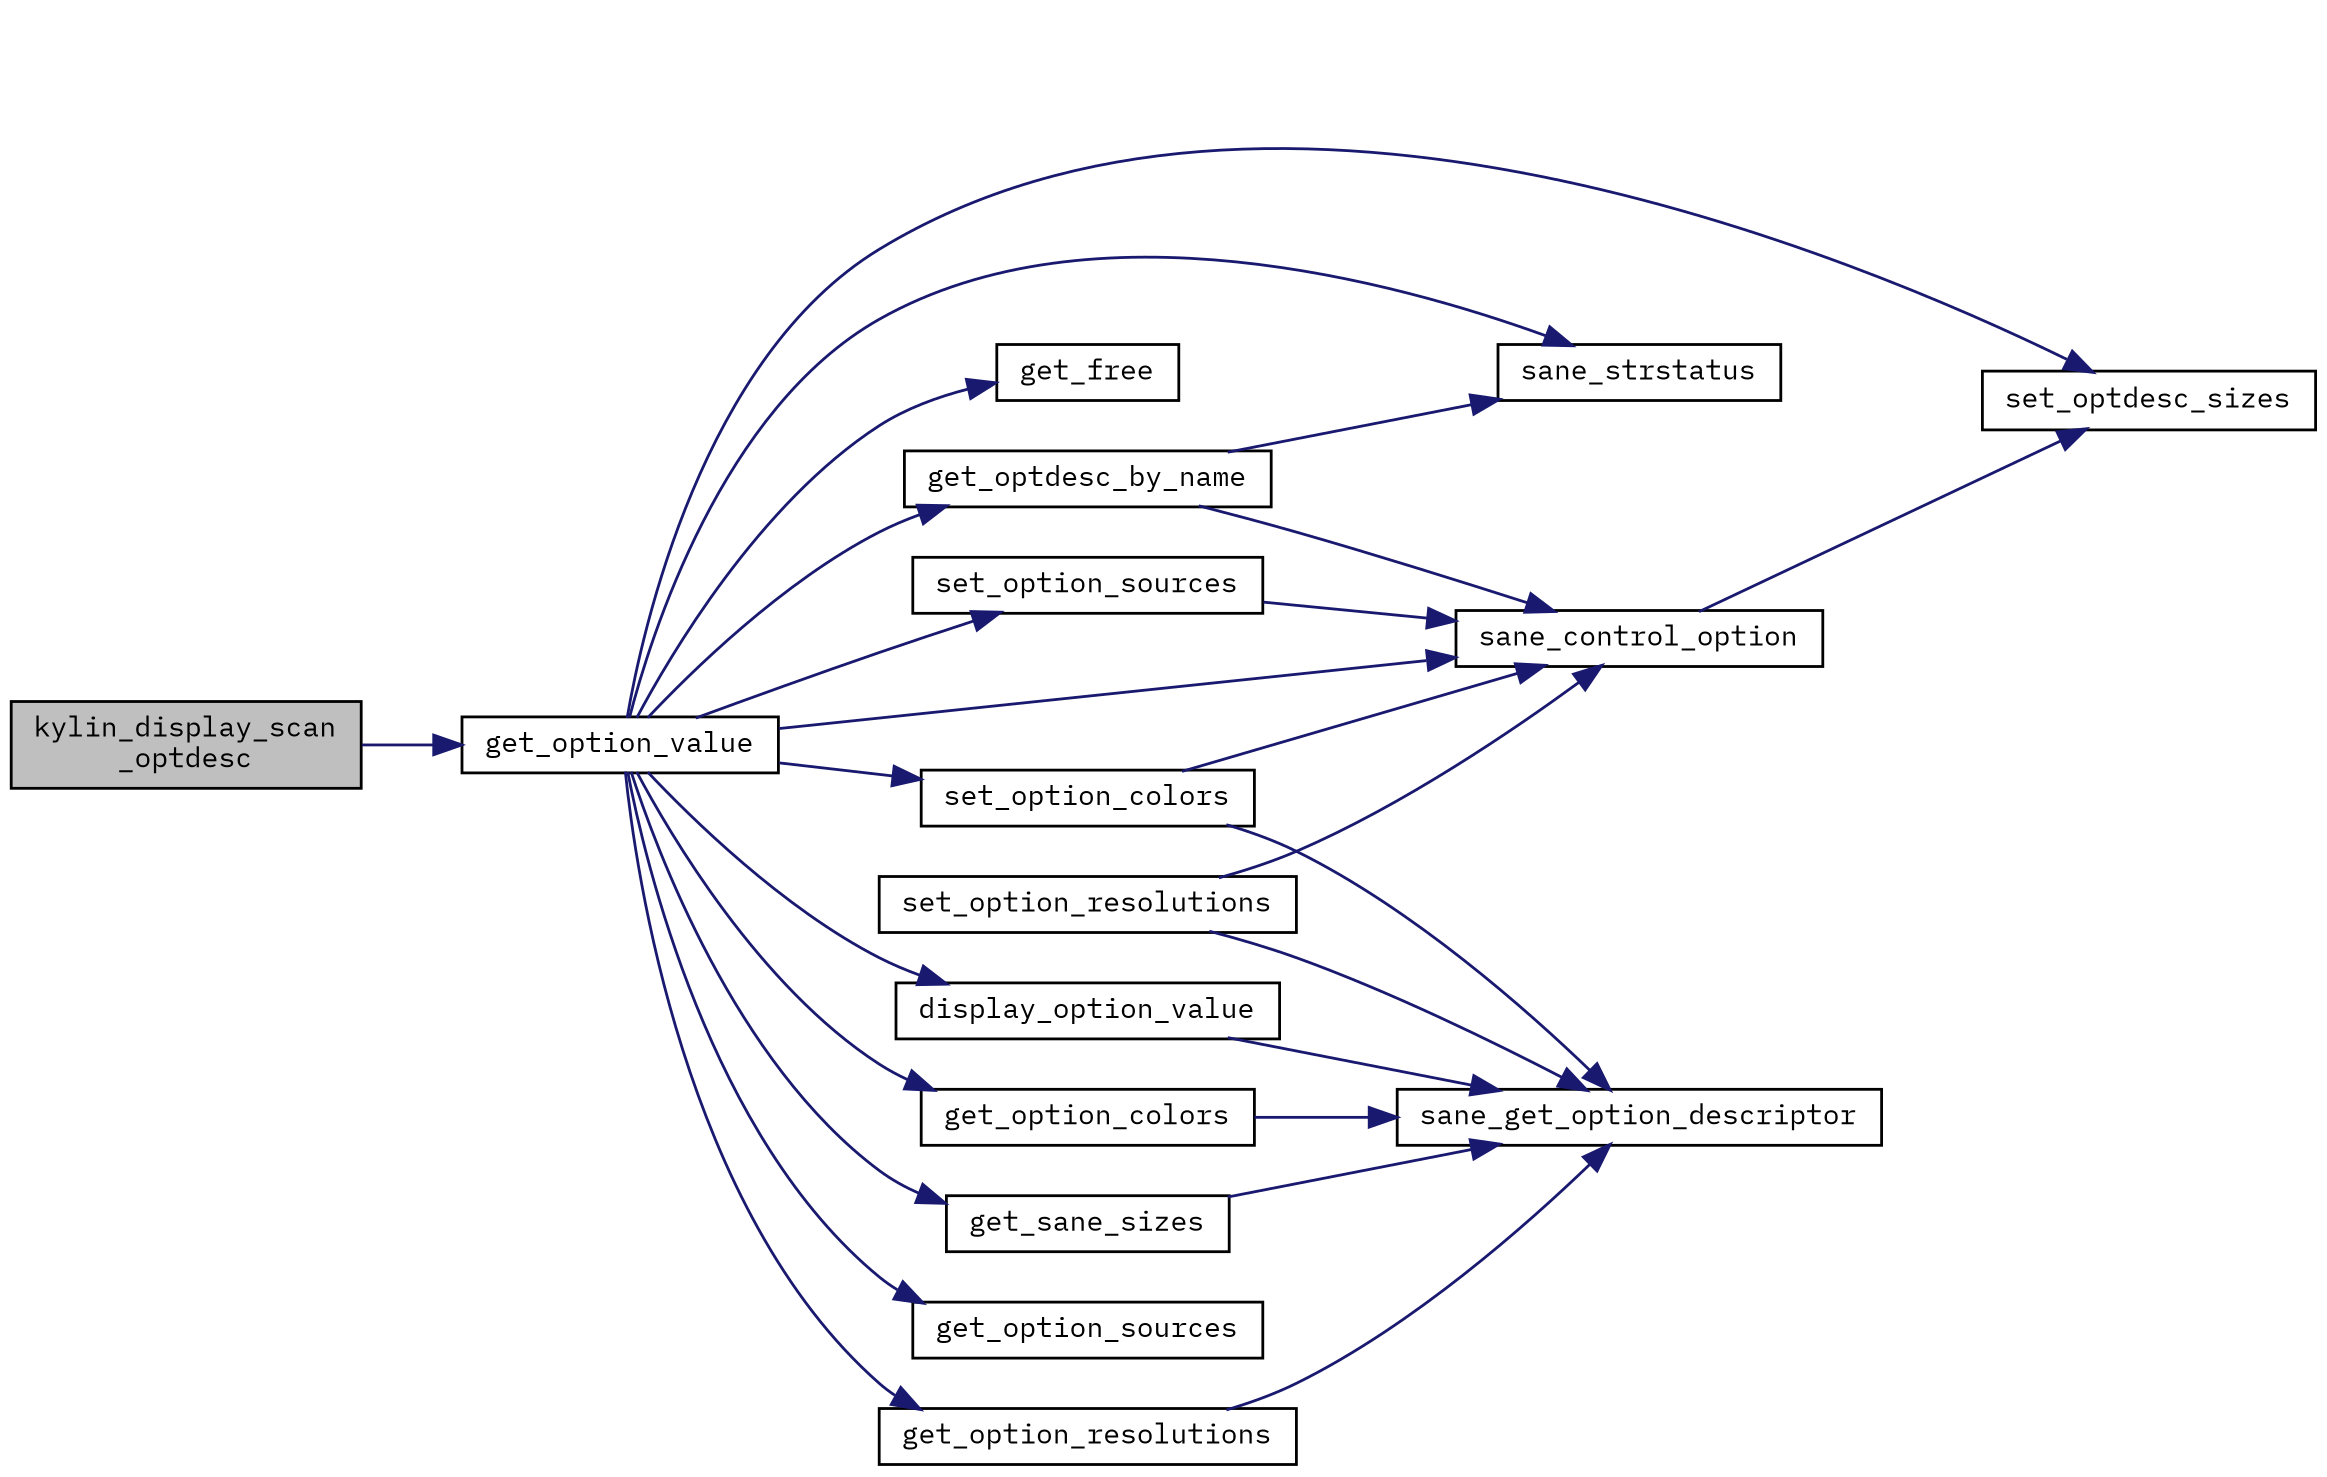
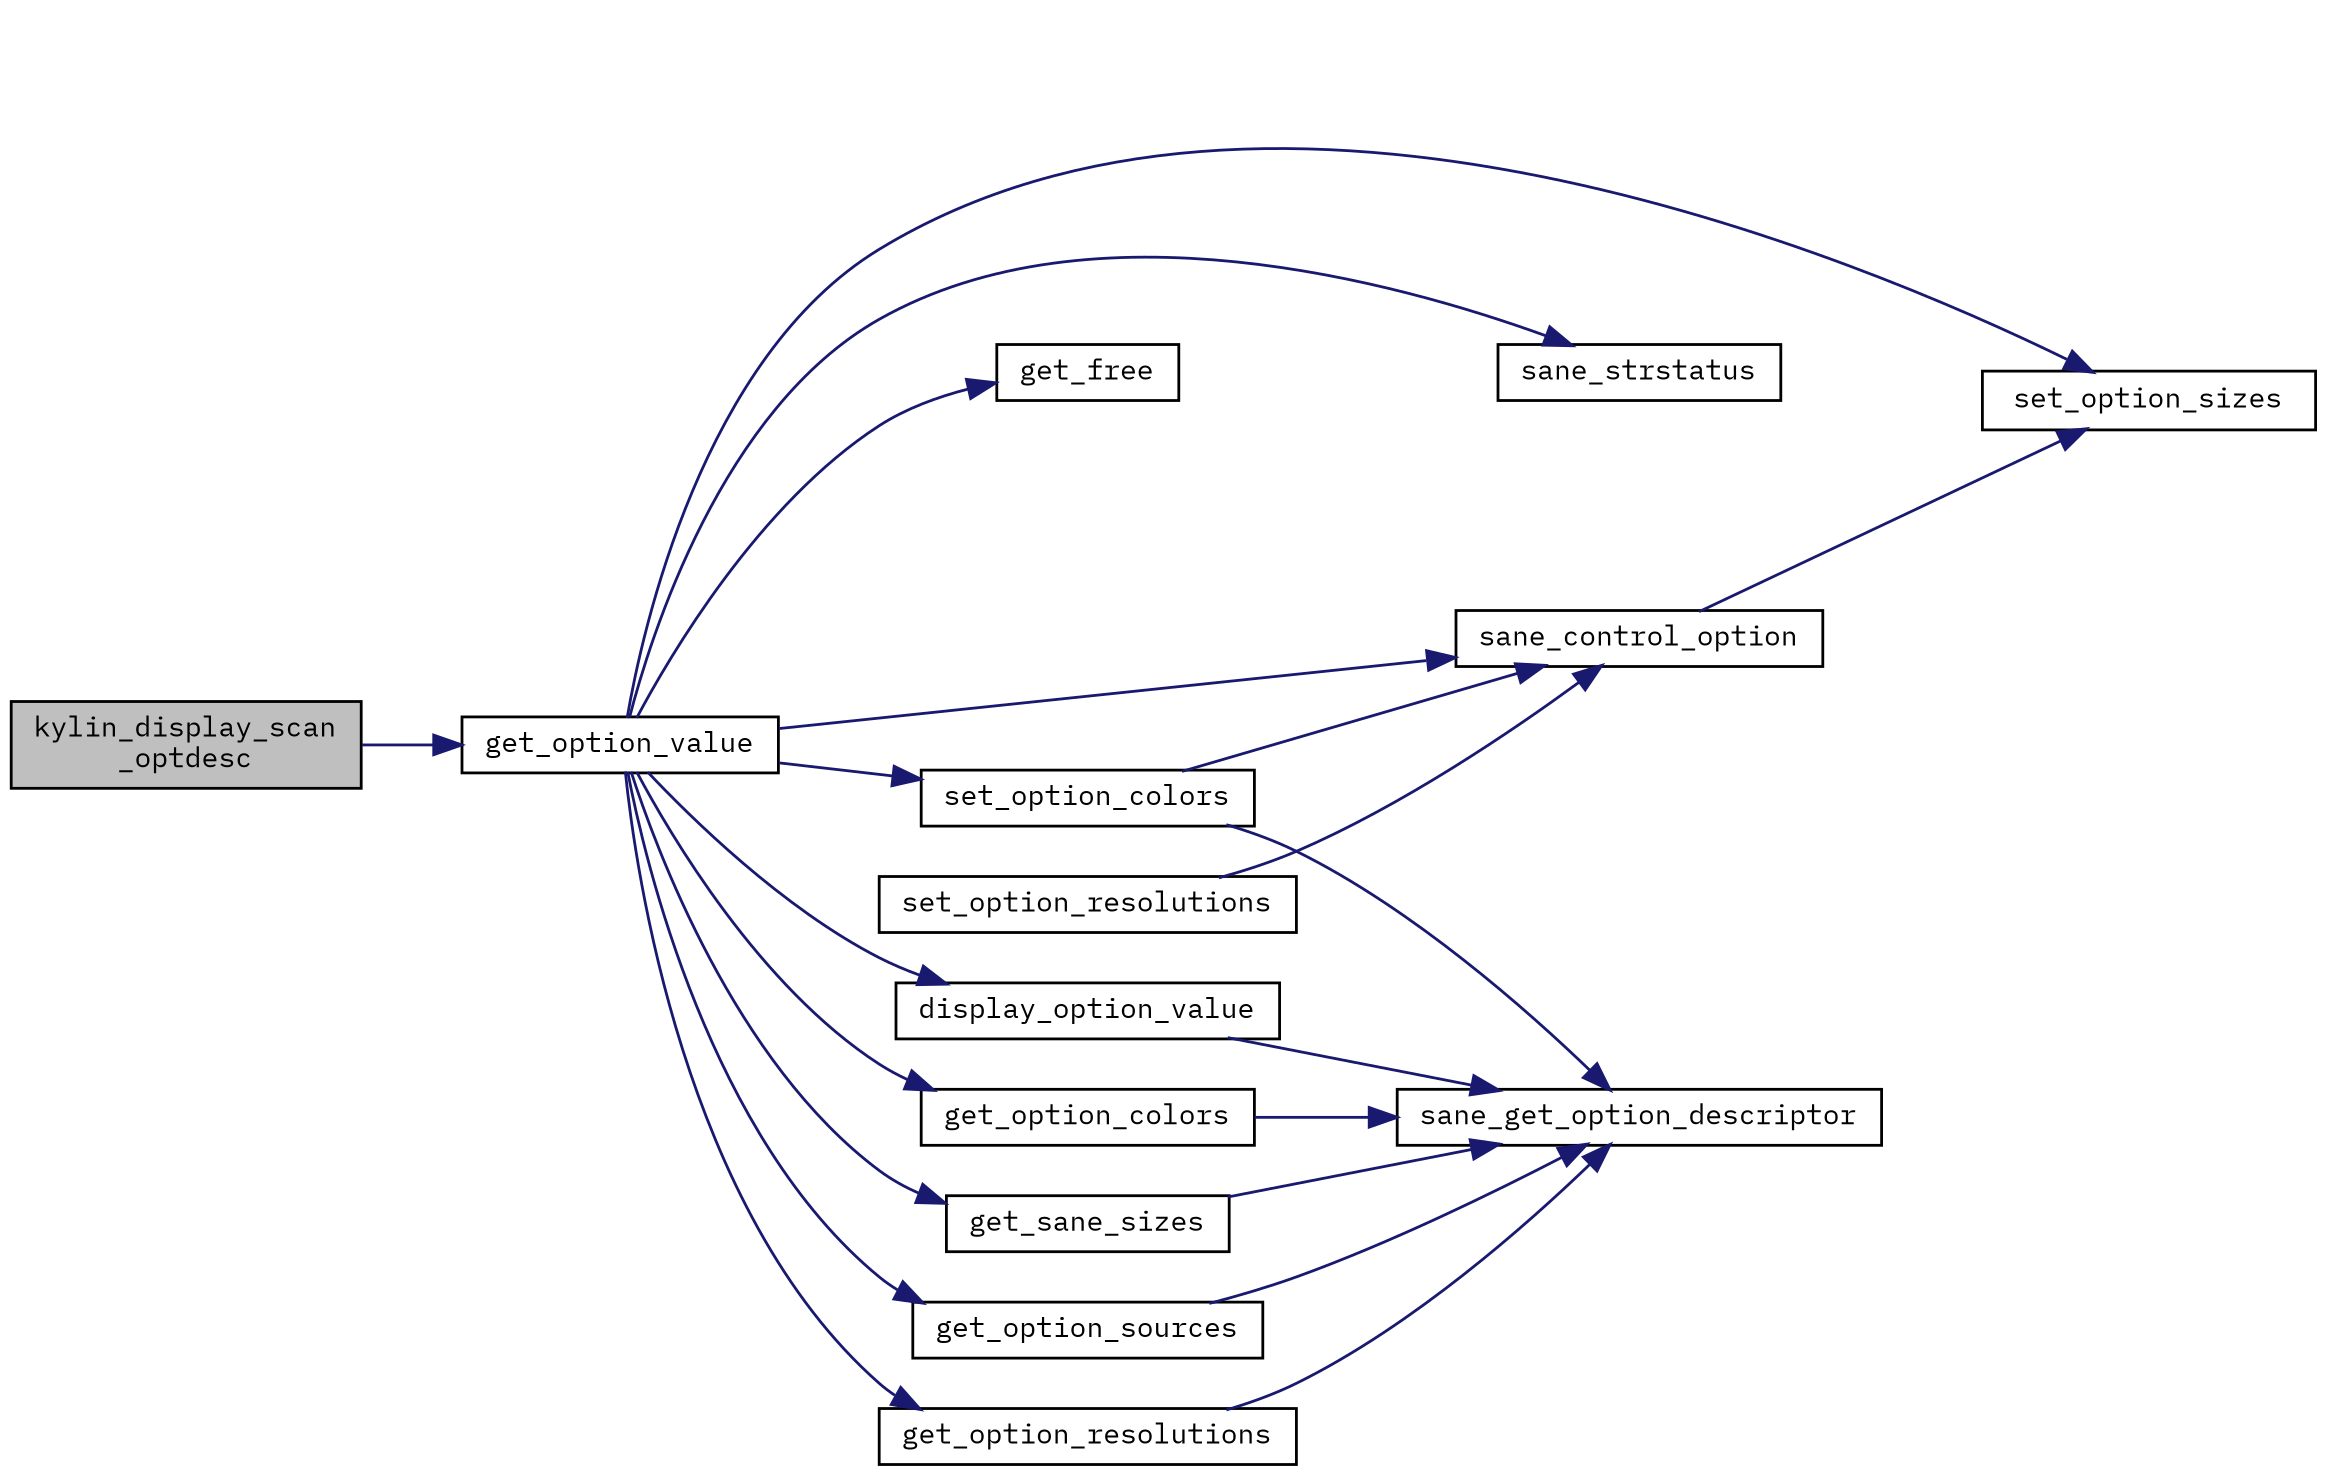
(2149, 401) -> (2149, 401)
(1088, 479) -> none
(1088, 585) -> none
(1389, 995) -> (1389, 1240)
